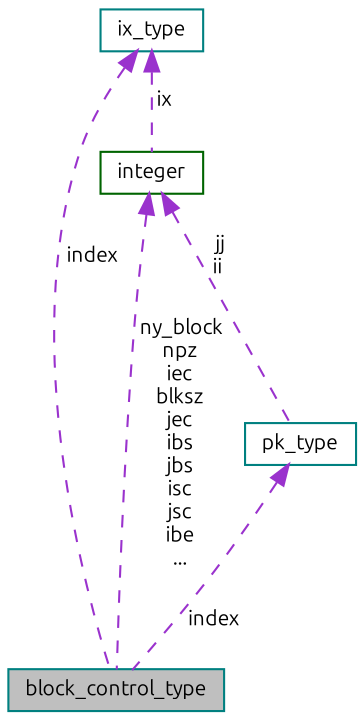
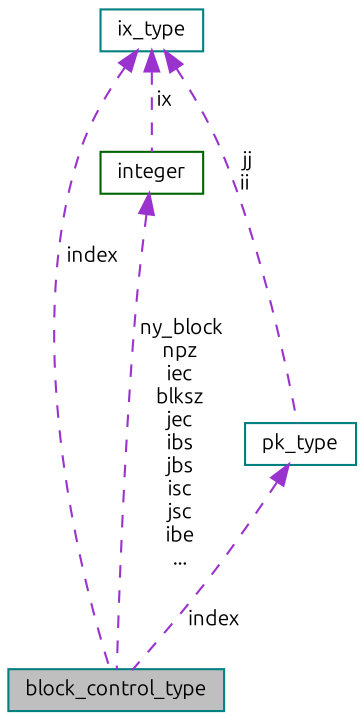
(231, 318) -> (253, 240)
